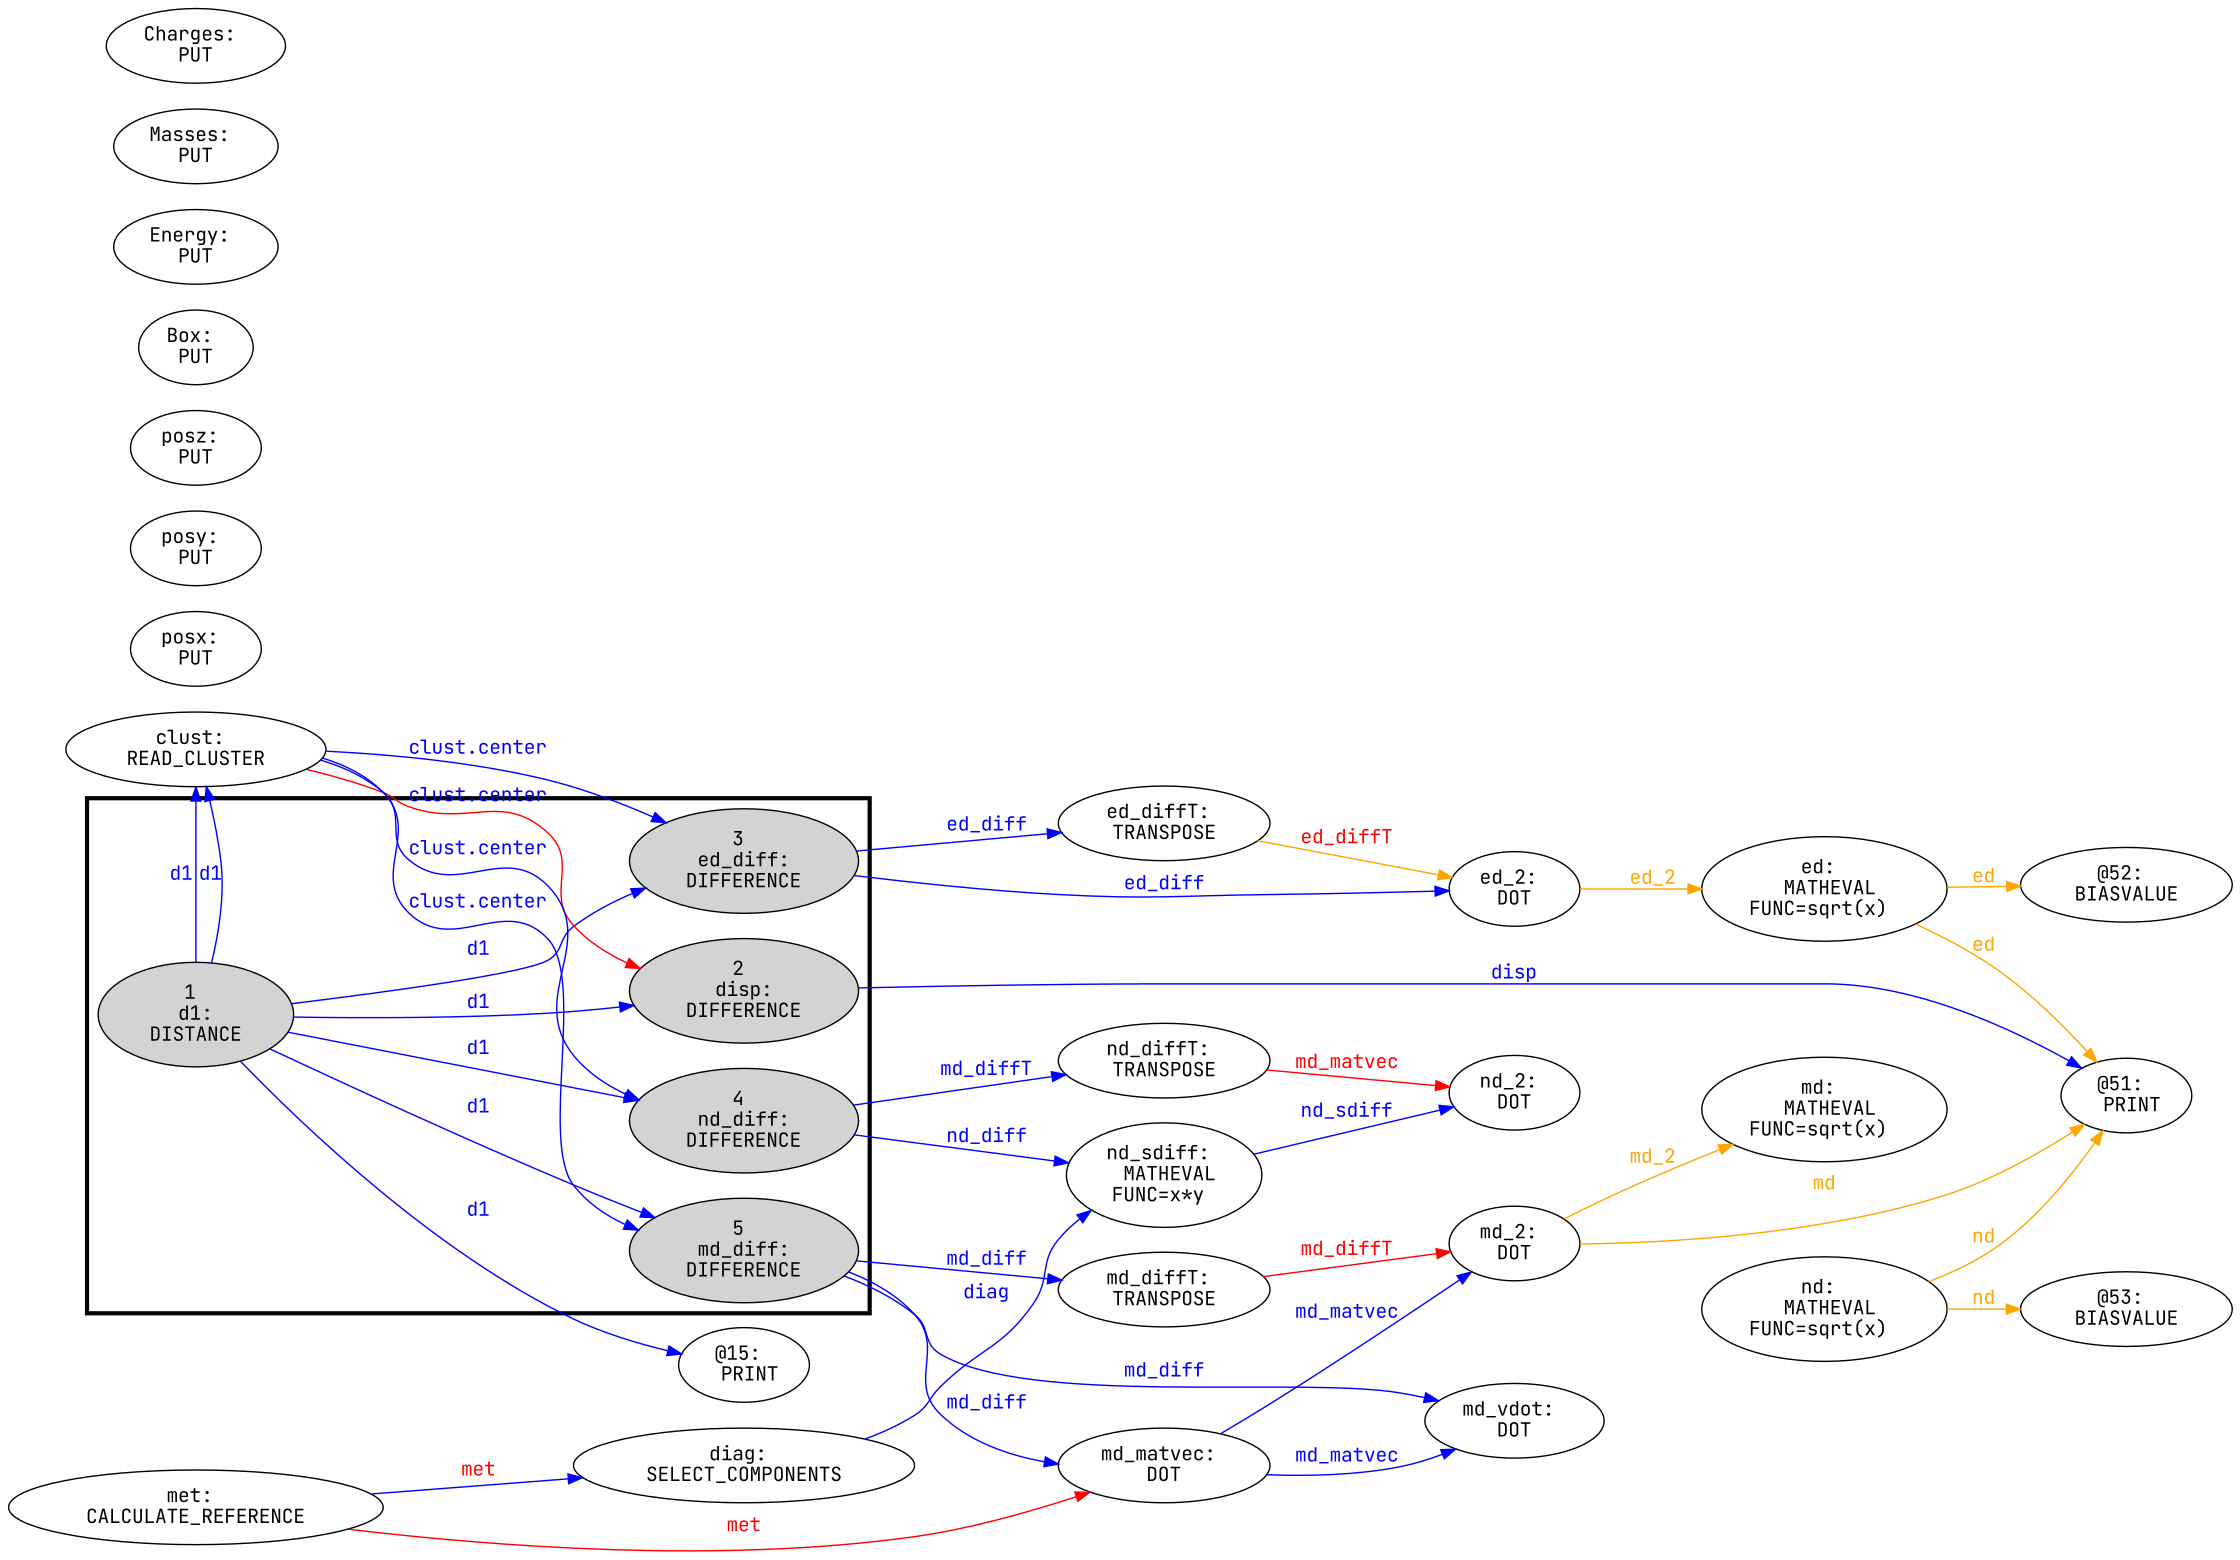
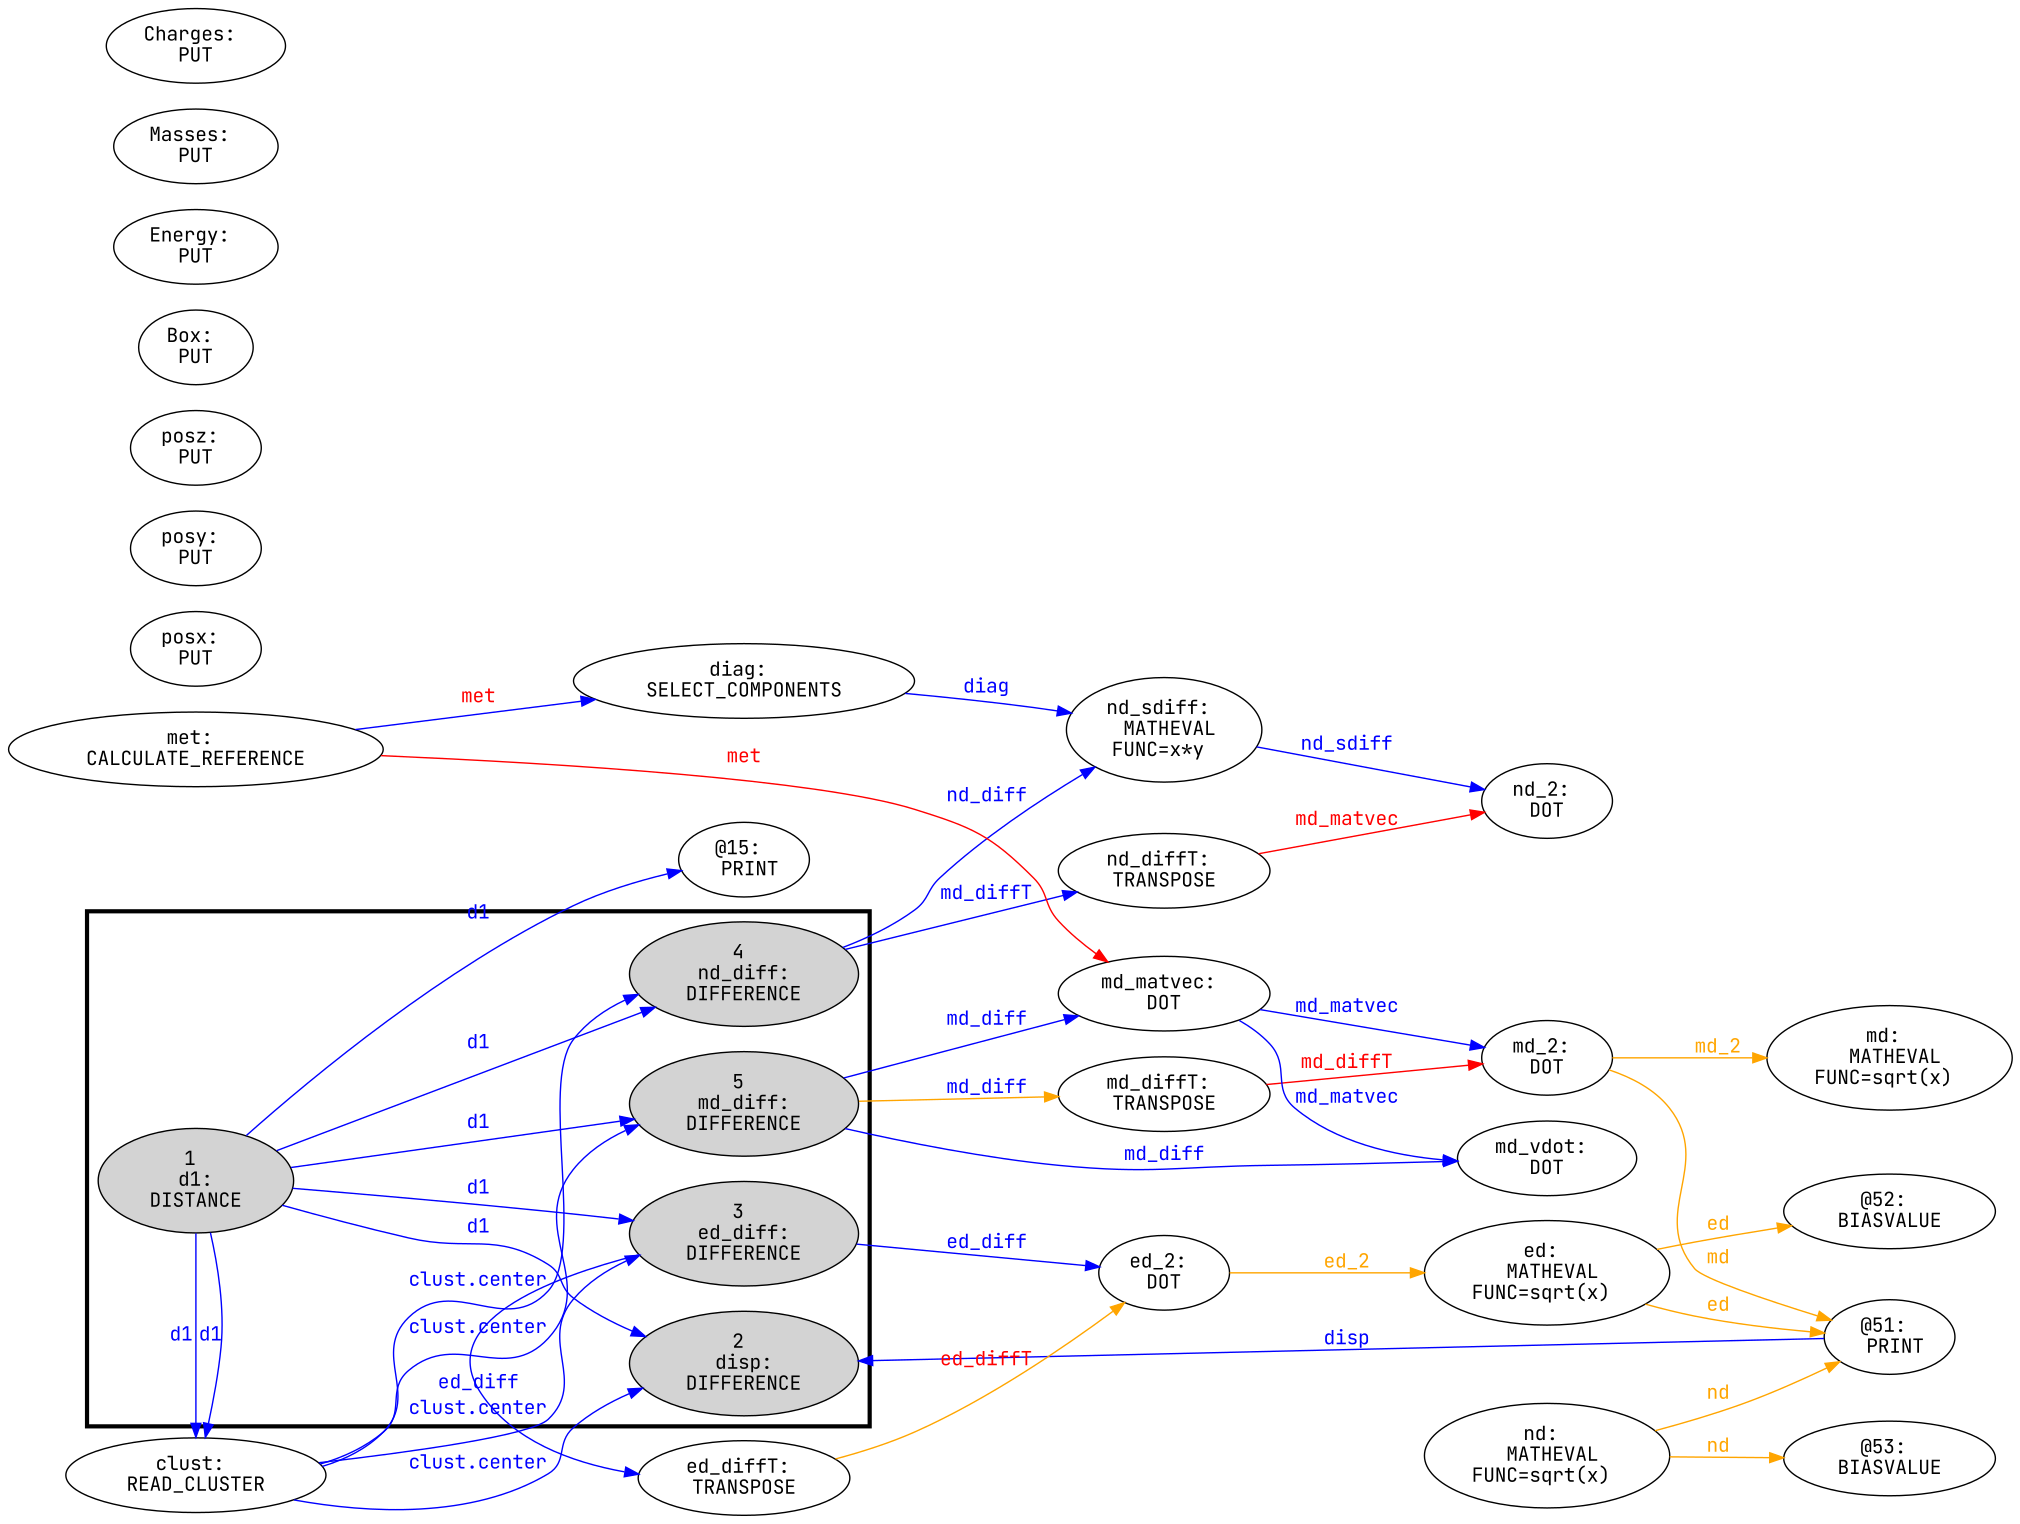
(509, 813) -> (483, 1500)
(1471, 984) -> (1348, 1349)
(952, 1270) -> (952, 1099)
